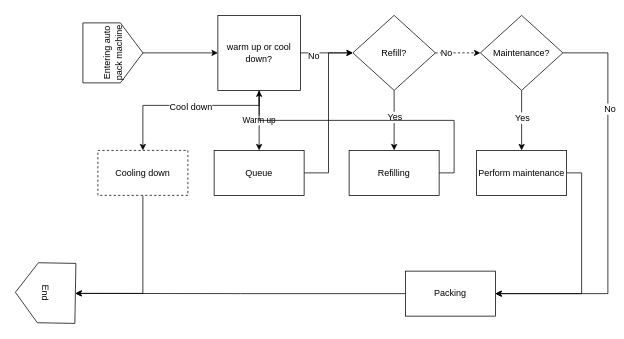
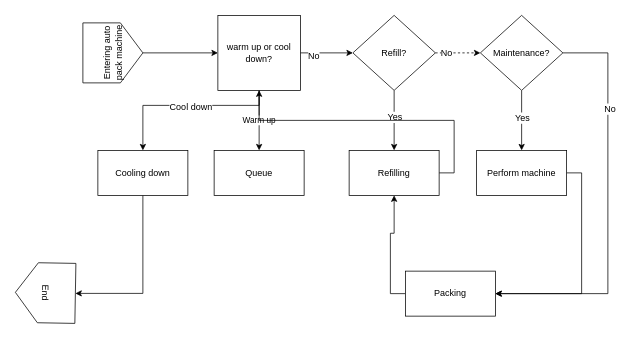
(329, 126) -> none
(143, 173) -> (143, 173)
(522, 173) -> (522, 173)
(269, 294) -> (390, 262)
